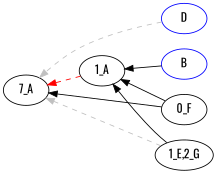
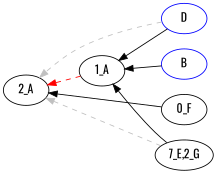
(26, 90) -> (26, 90)
(147, 92) -> (147, 42)
(184, 155) -> (184, 155)
